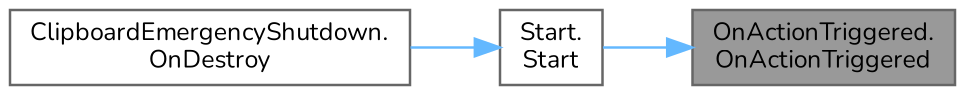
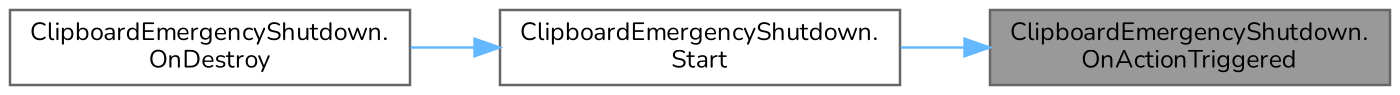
(551, 48) -> (700, 48)
(824, 48) -> (1190, 48)
